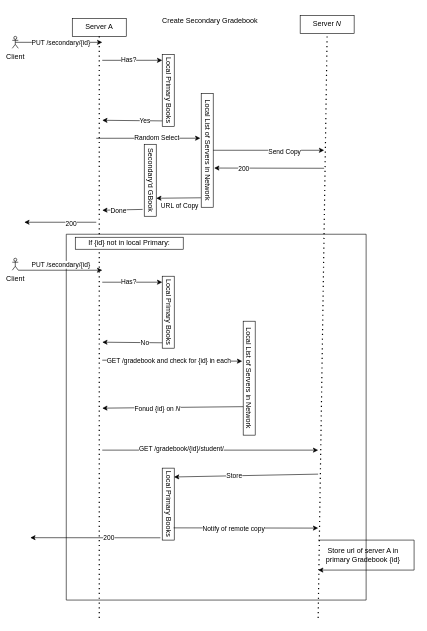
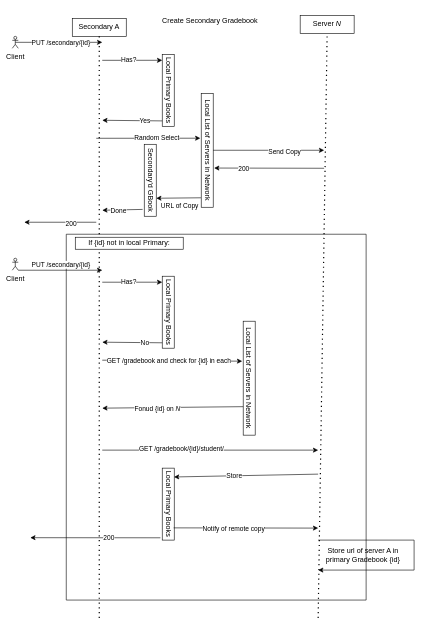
(99, 27) -> (99, 27)
